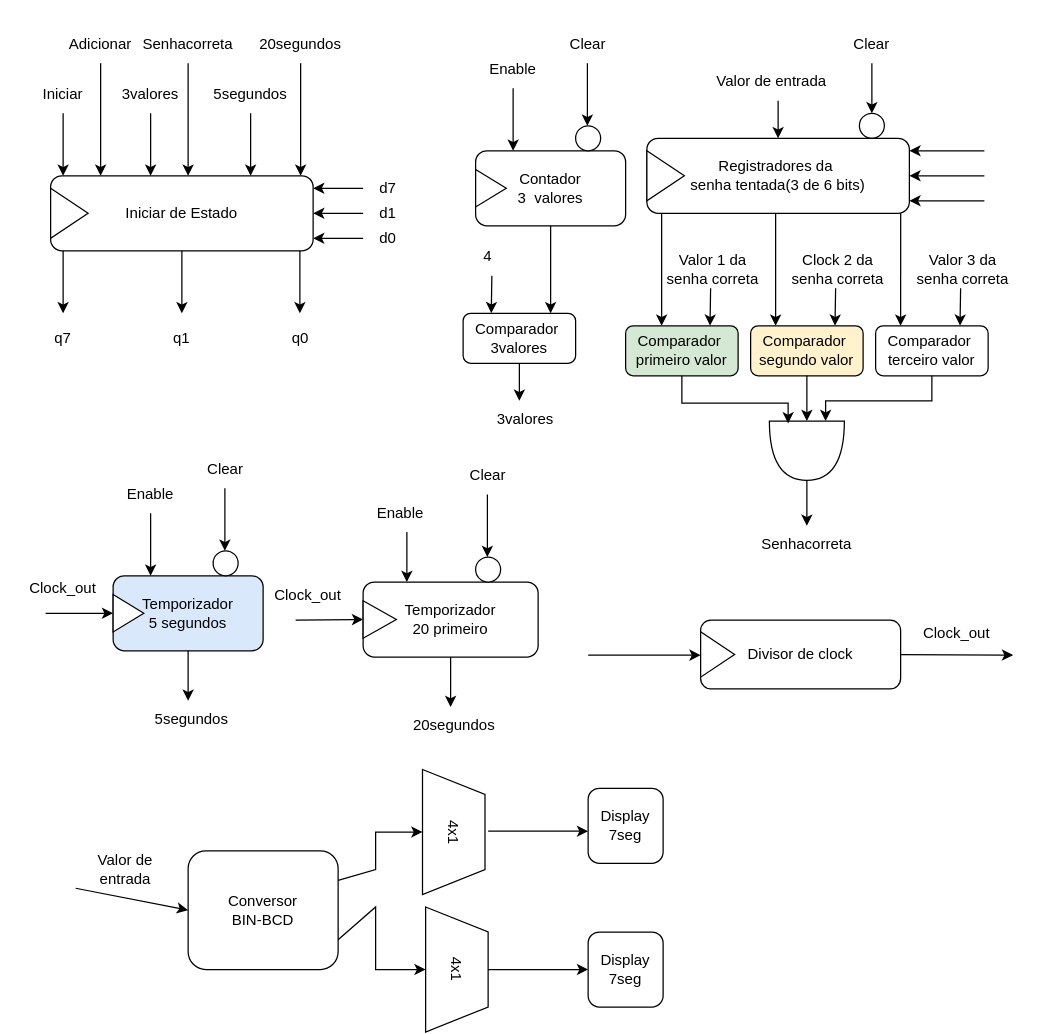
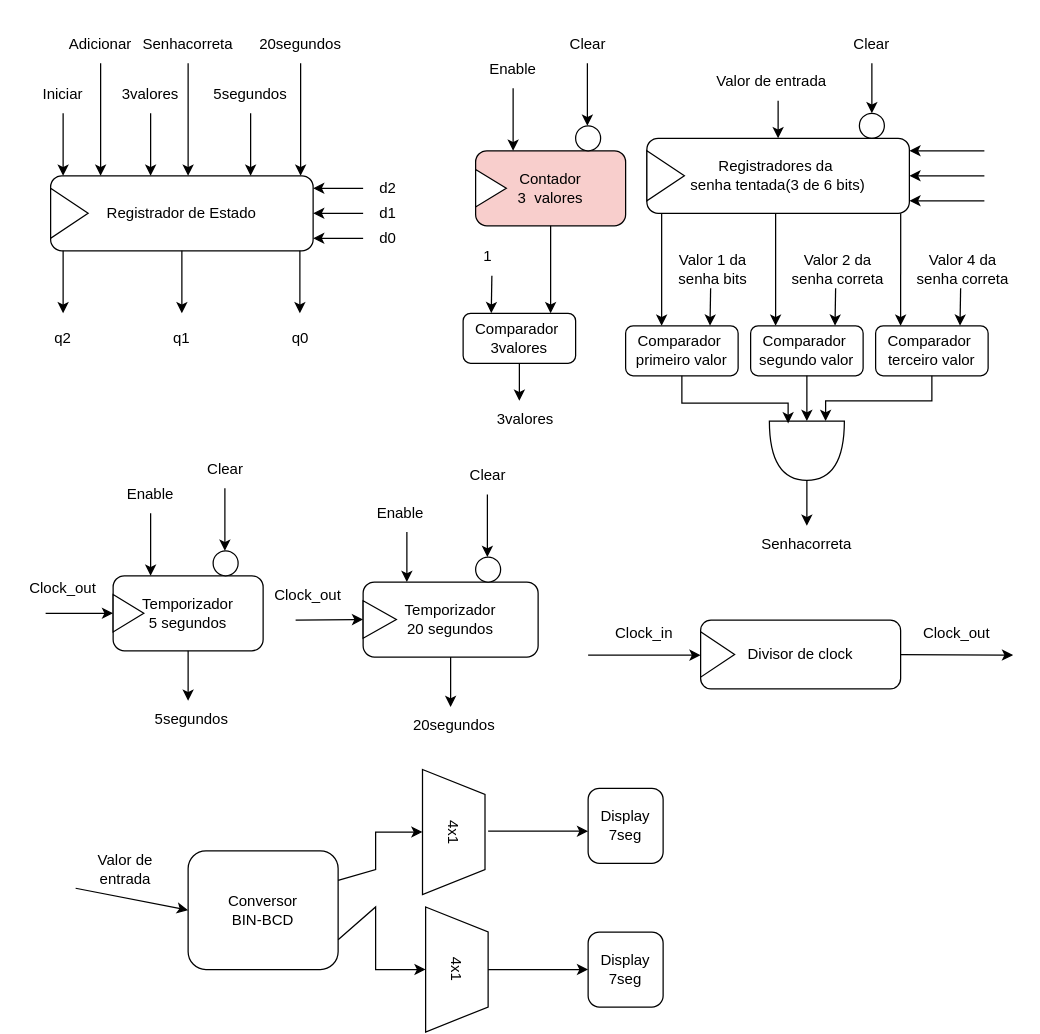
(388, 188) -> (388, 188)
(551, 188) -> (551, 188)
(182, 213) -> (182, 213)
(488, 257) -> (488, 257)
(713, 269) -> (713, 269)
(838, 269) -> (838, 269)
(963, 269) -> (963, 269)
(63, 338) -> (63, 338)
(682, 351) -> (682, 351)
(807, 351) -> (807, 351)
(188, 613) -> (188, 613)
(451, 619) -> (451, 619)
none -> (644, 633)
